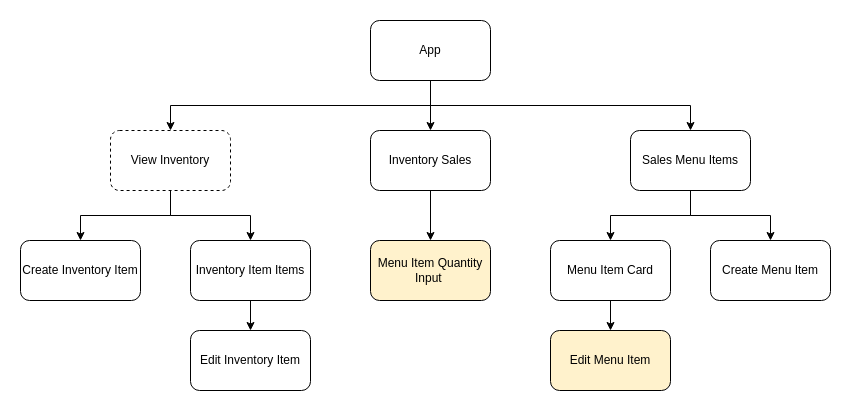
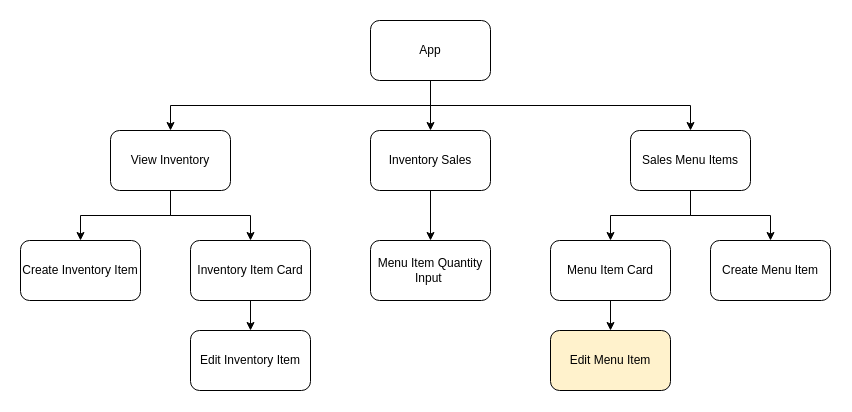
(171, 161) -> (171, 161)
(251, 271) -> (251, 271)
(431, 271) -> (431, 271)
